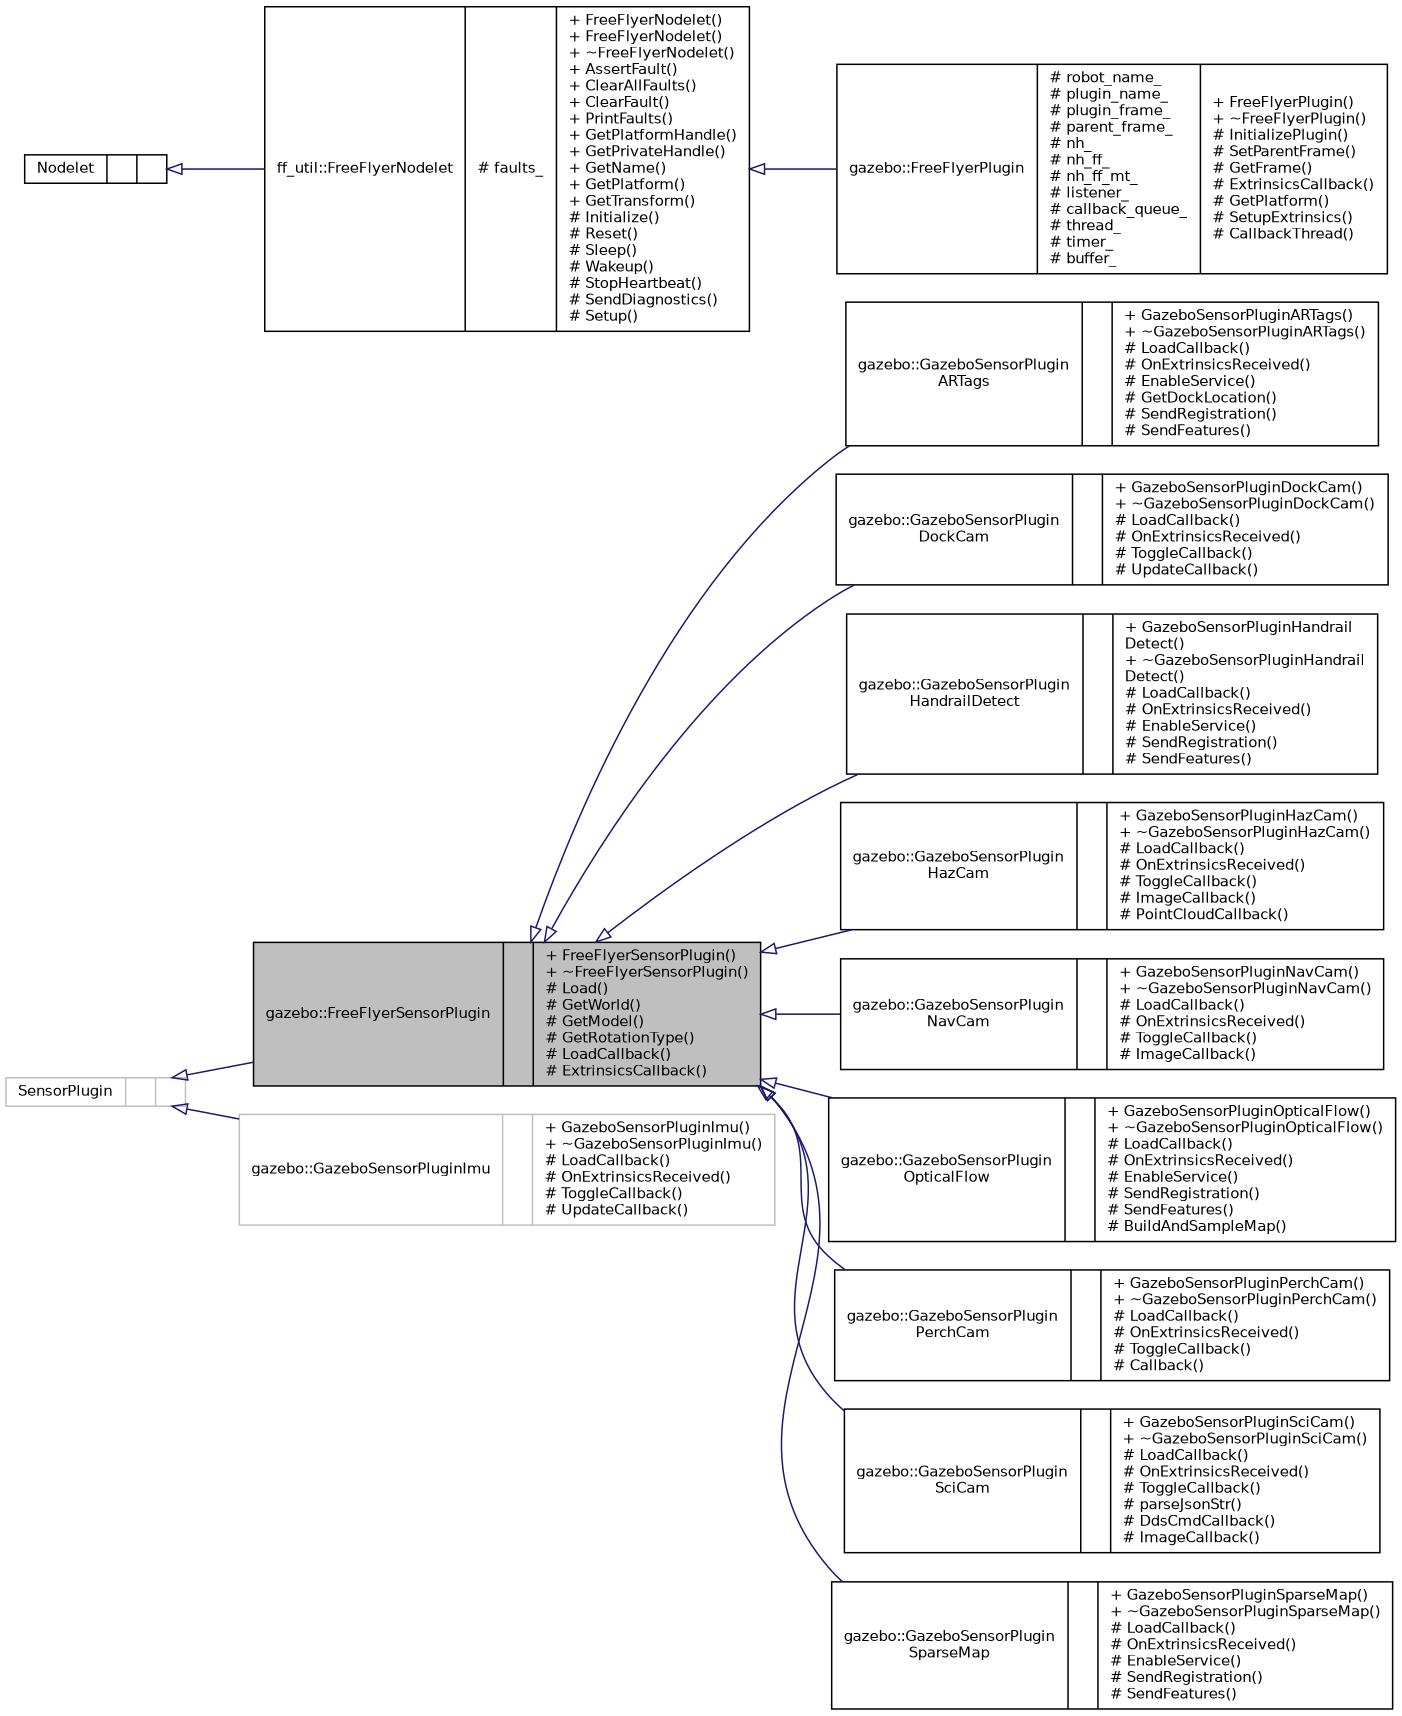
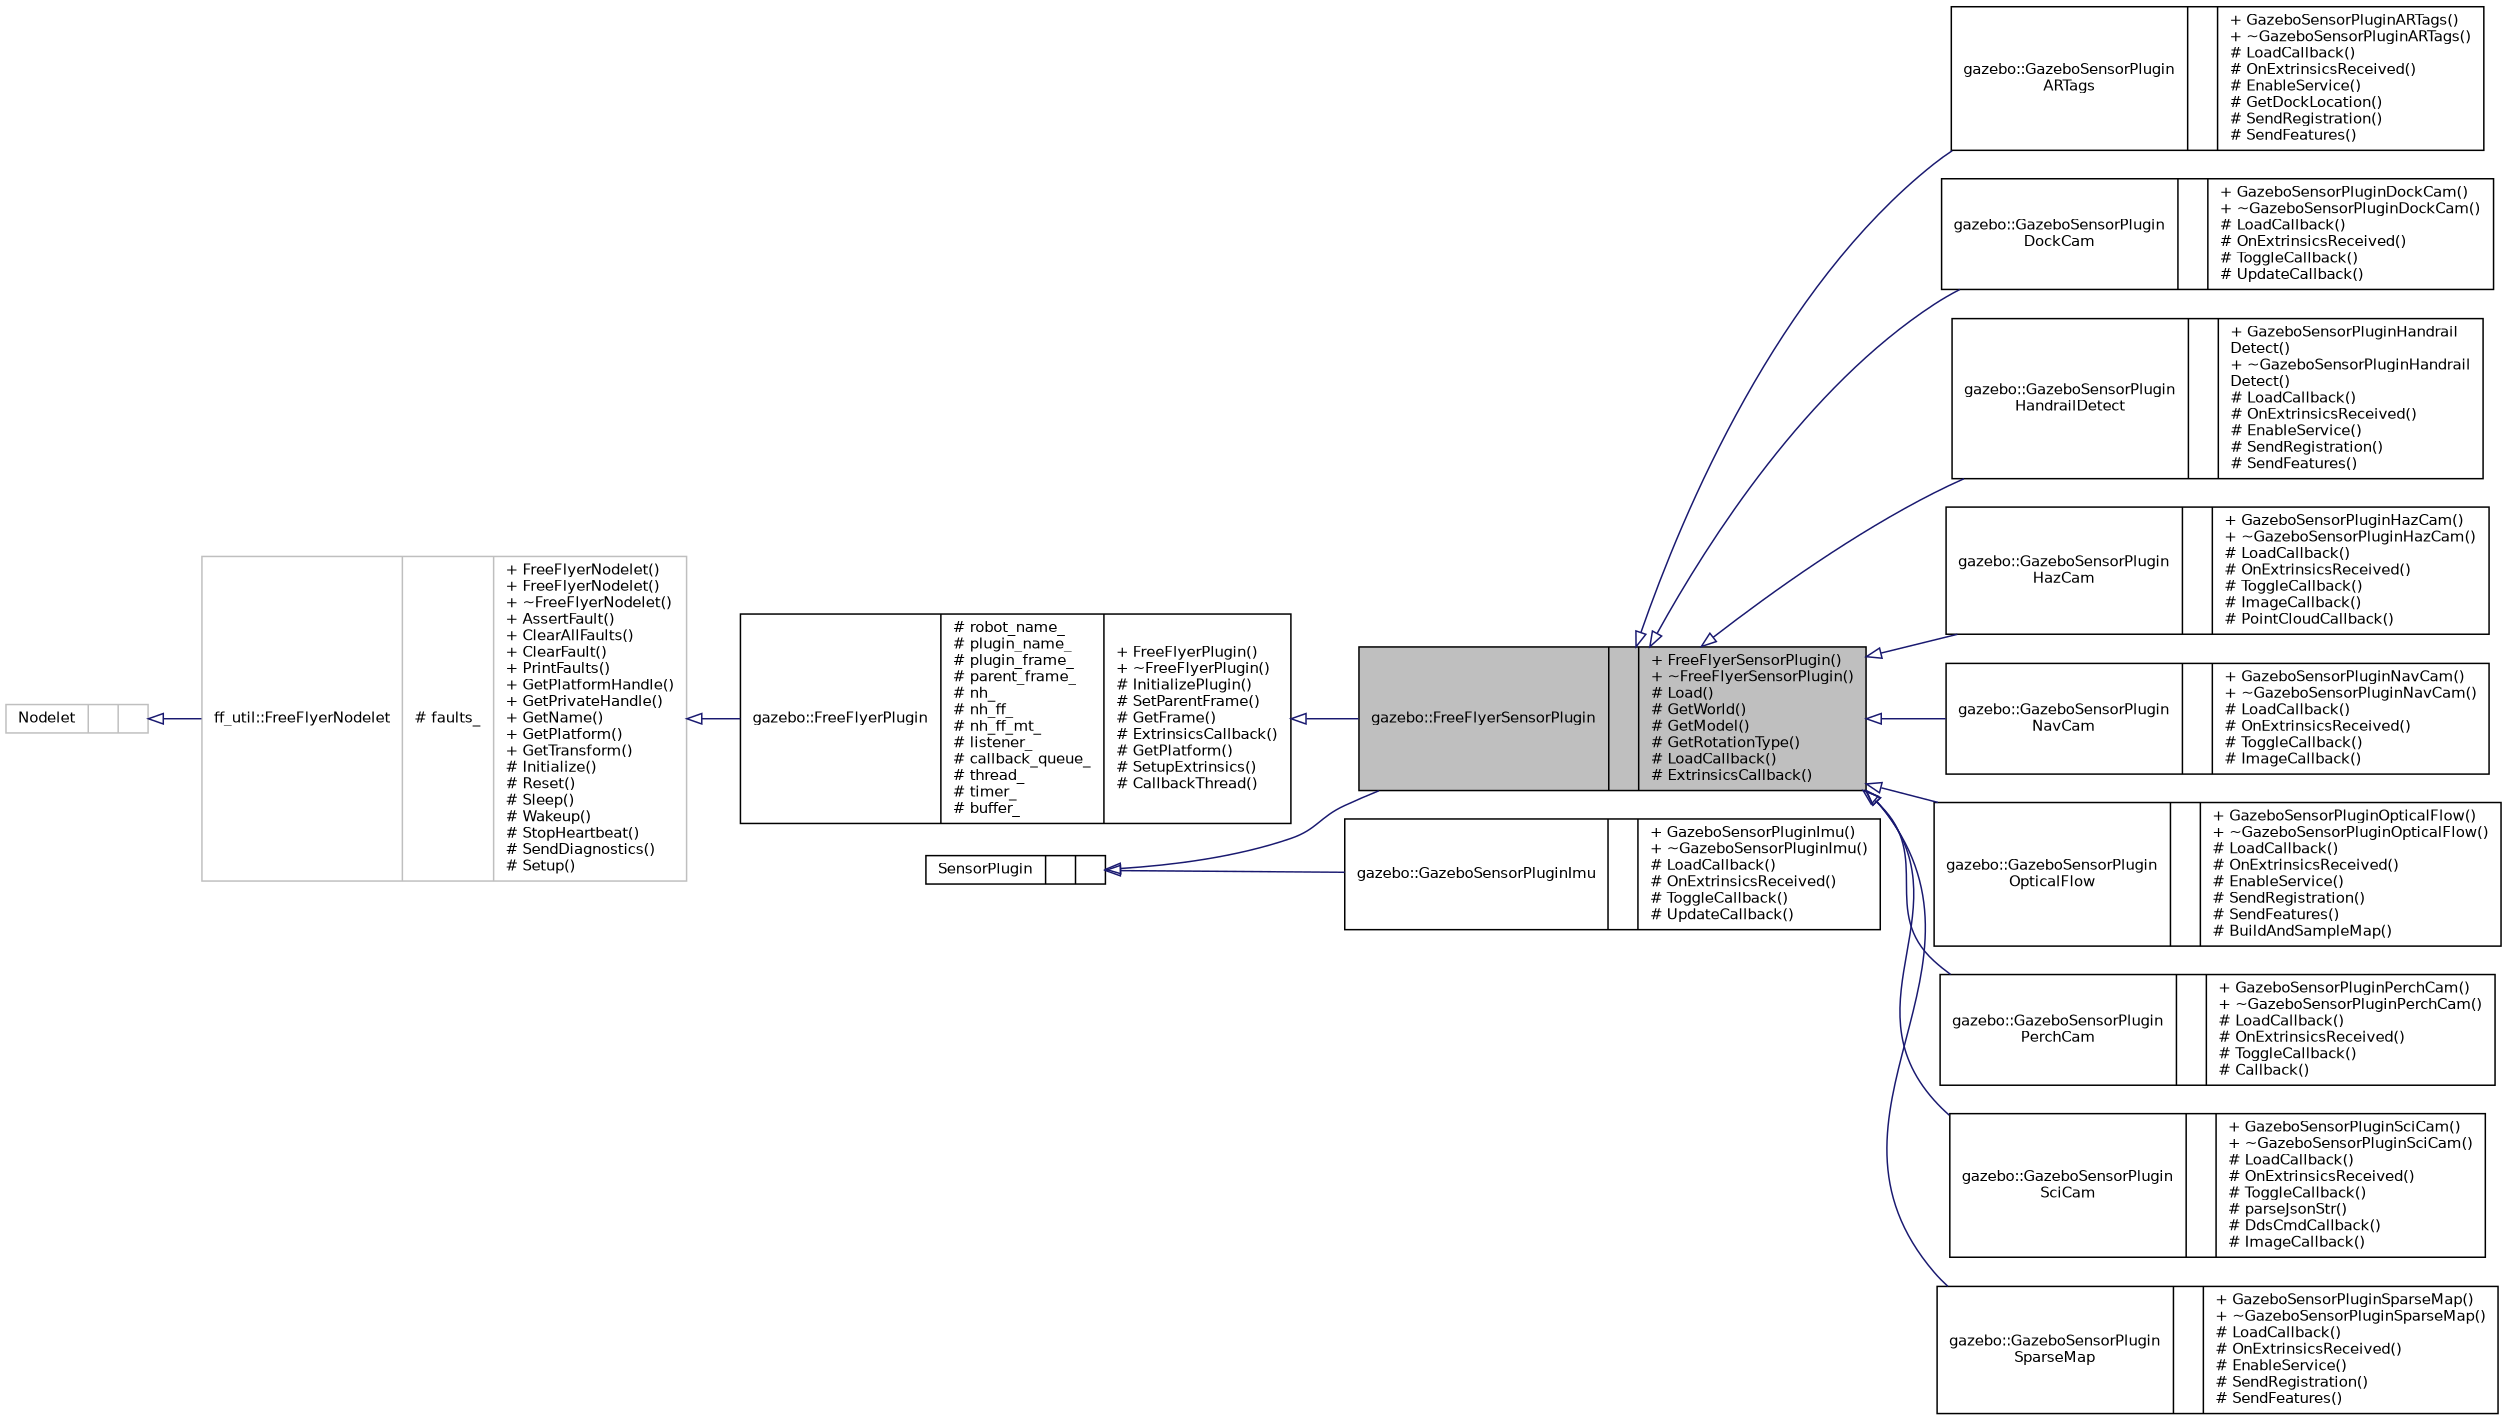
(96, 169) -> (77, 719)
(507, 169) -> (444, 719)
none -> (1332, 719)
(96, 1092) -> (1016, 870)
(507, 1170) -> (1613, 874)
